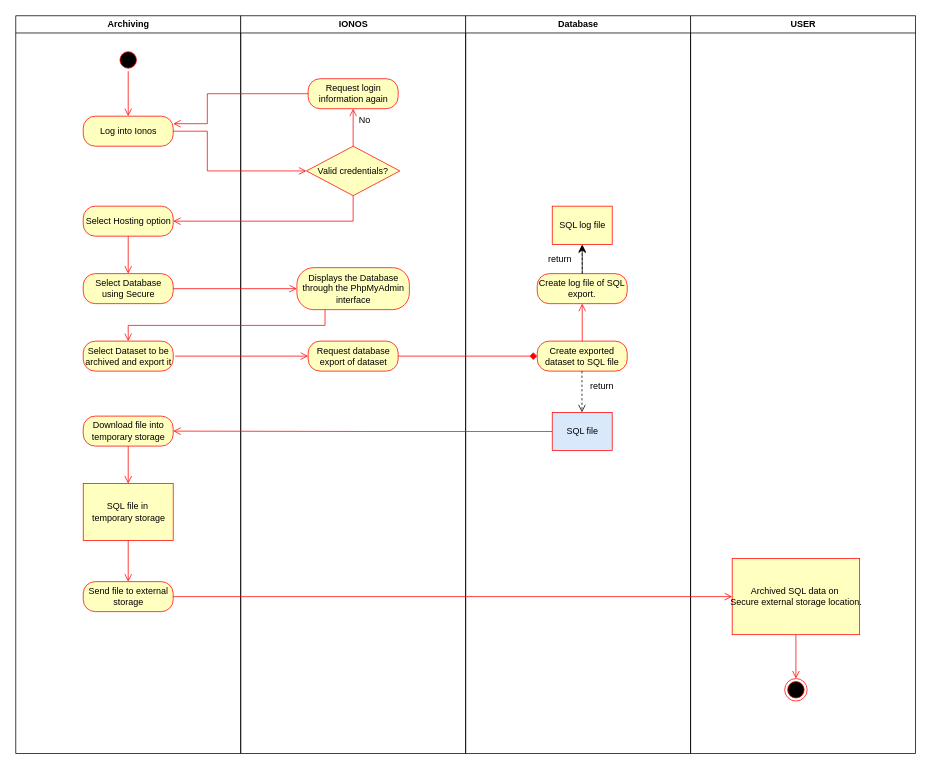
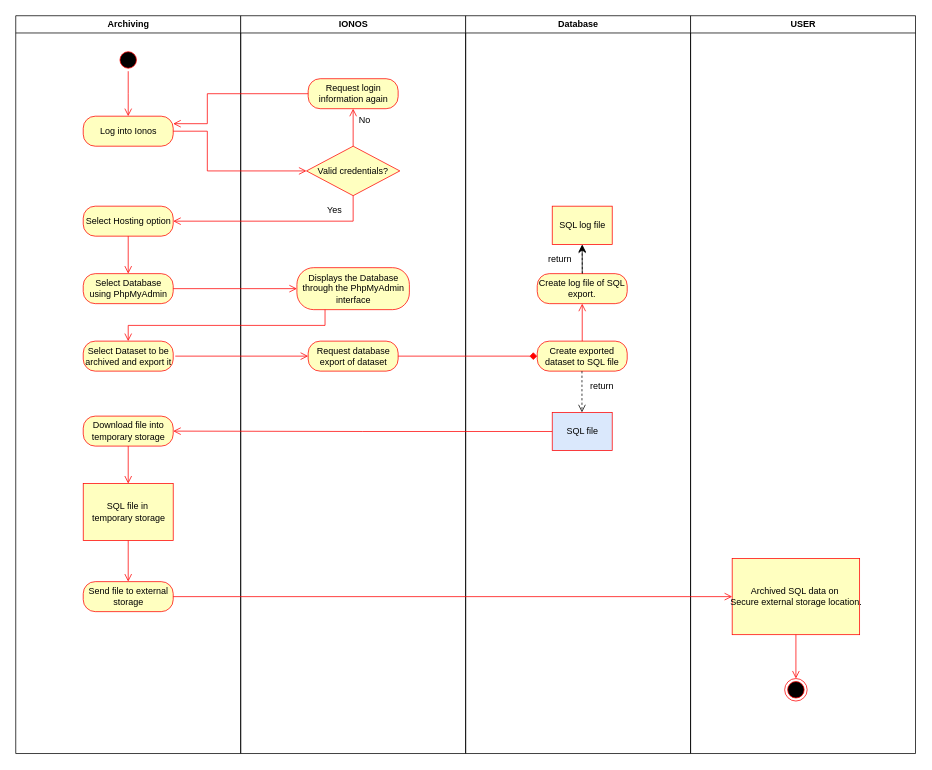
none -> (335, 210)
(129, 288) -> (129, 288)
